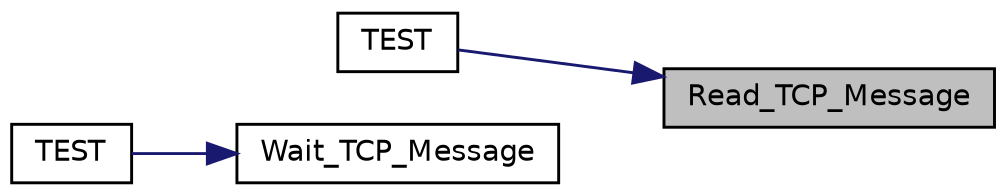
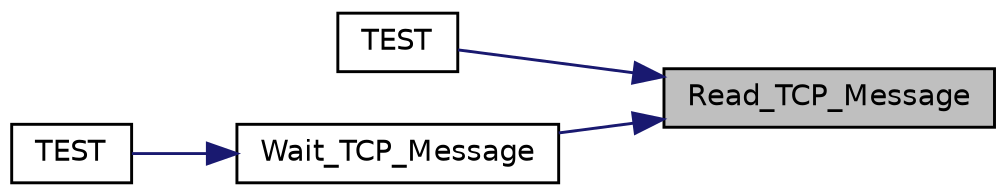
none -> (596, 128)
